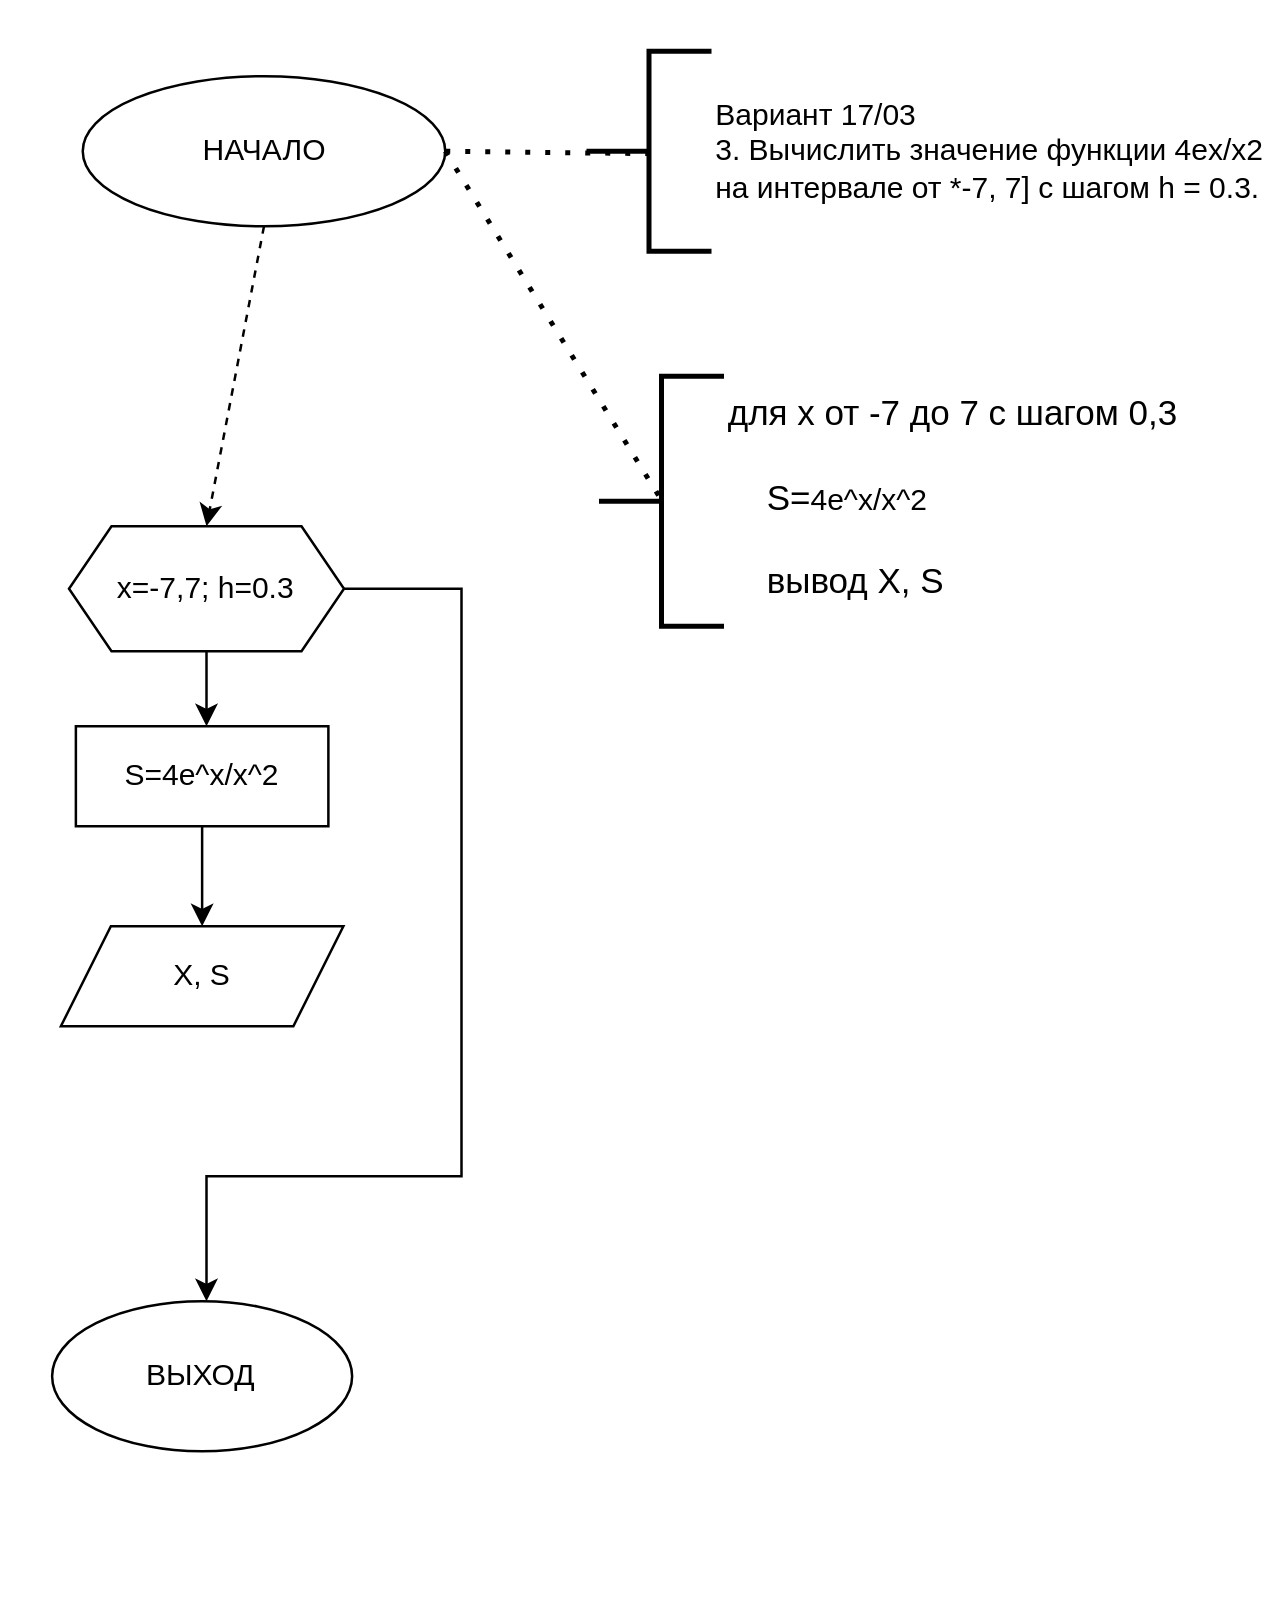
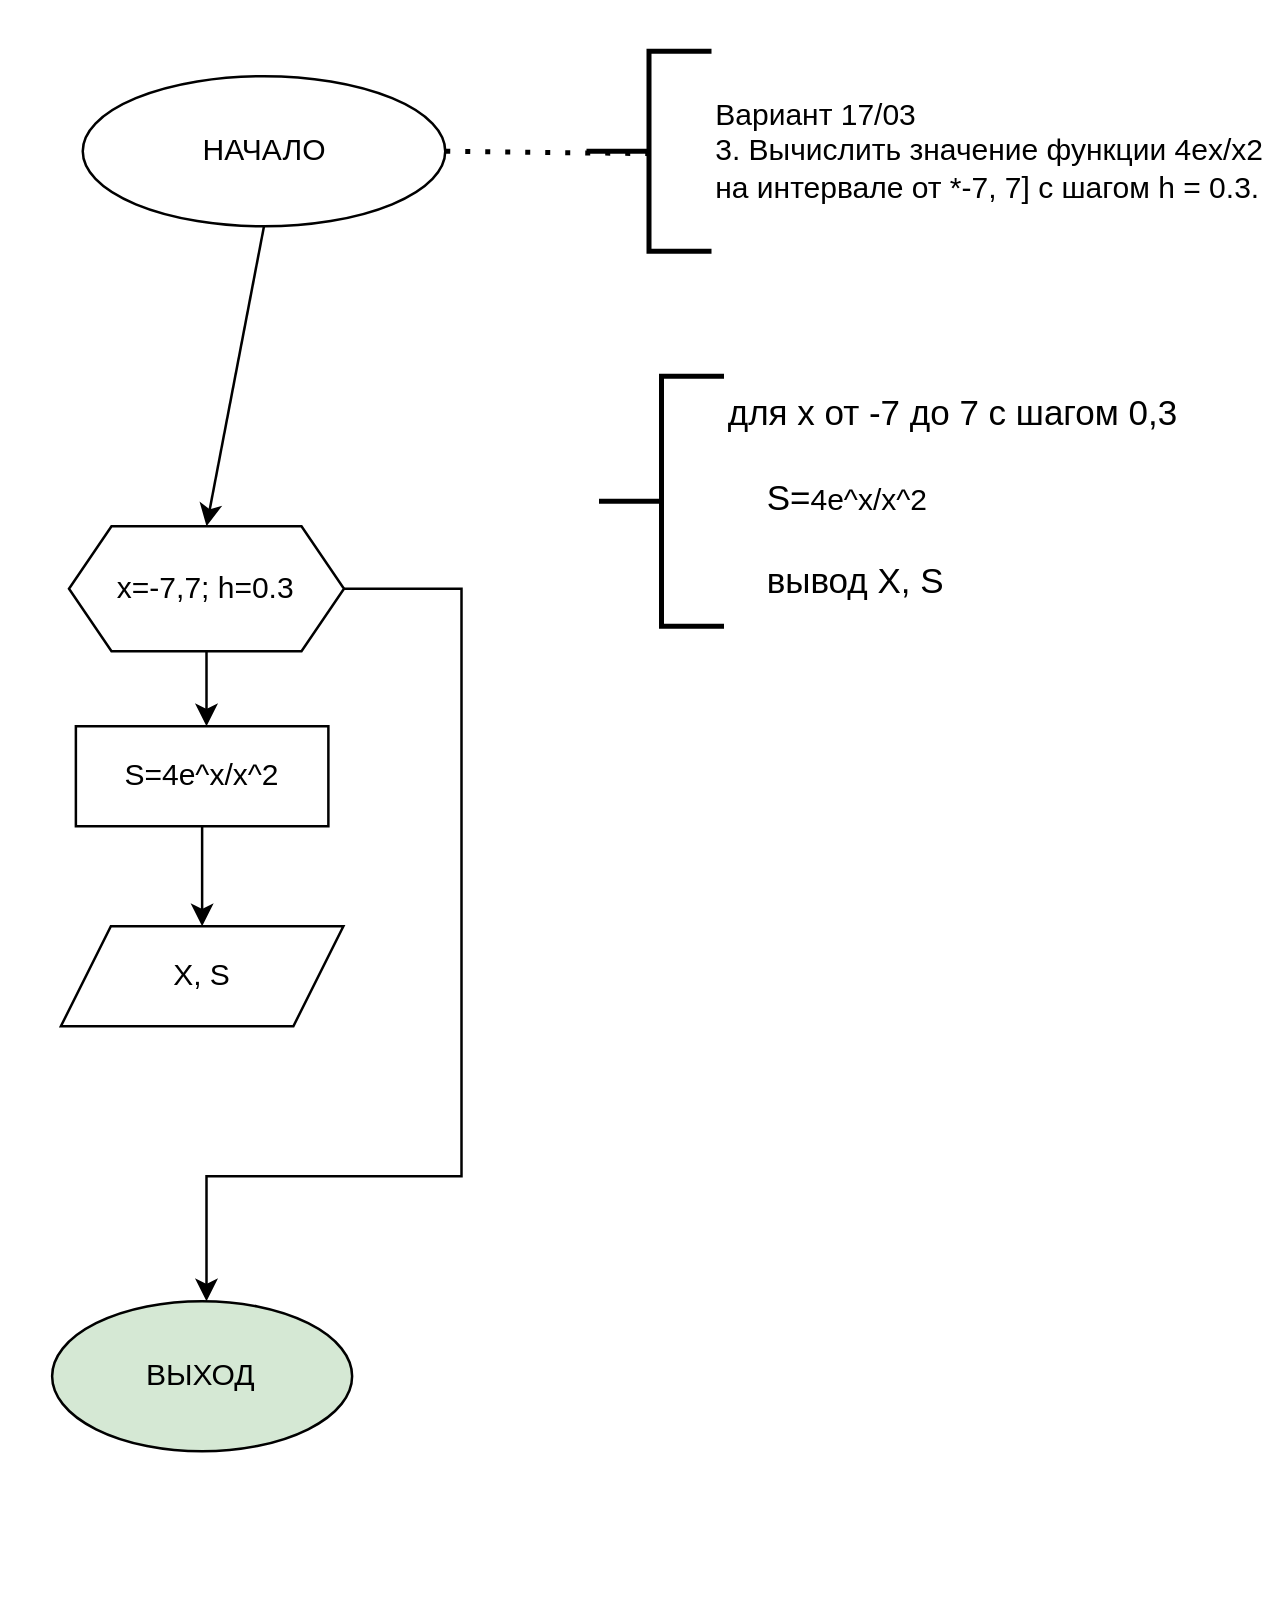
(457, 170) -> none
(236, 369) -> (236, 369)
(202, 1376) -> (202, 1376)
